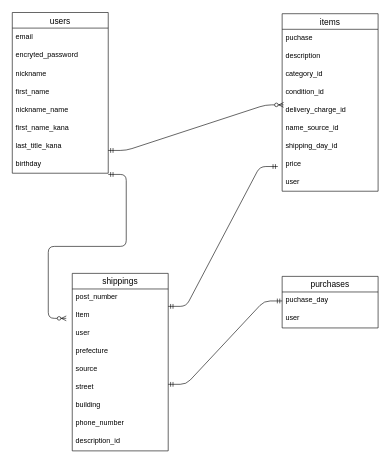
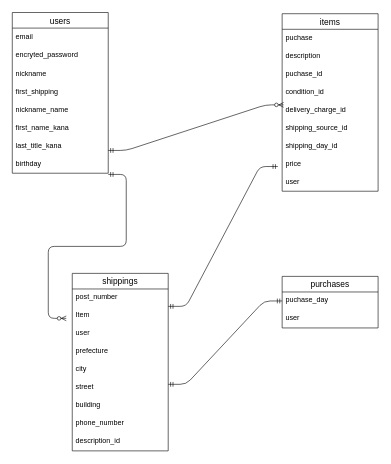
(307, 73) -> (305, 73)
(35, 91) -> (41, 91)
(313, 127) -> (319, 127)
(88, 369) -> (83, 369)
